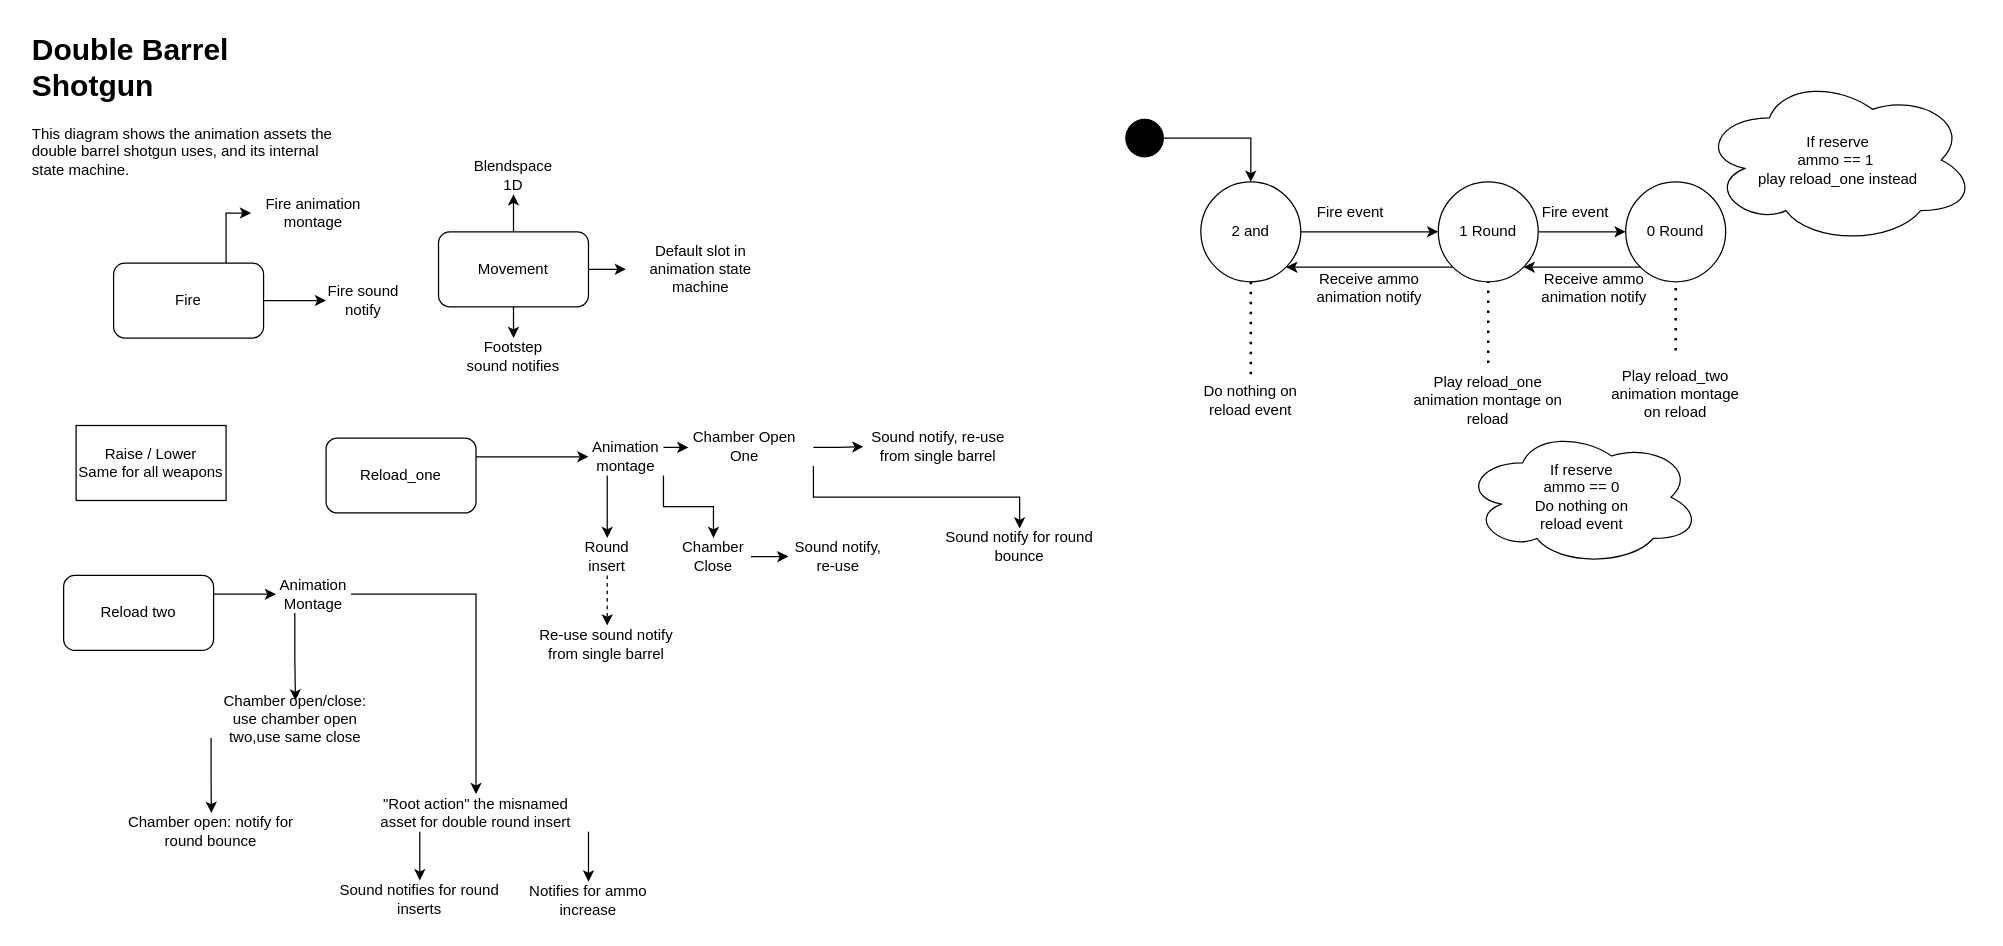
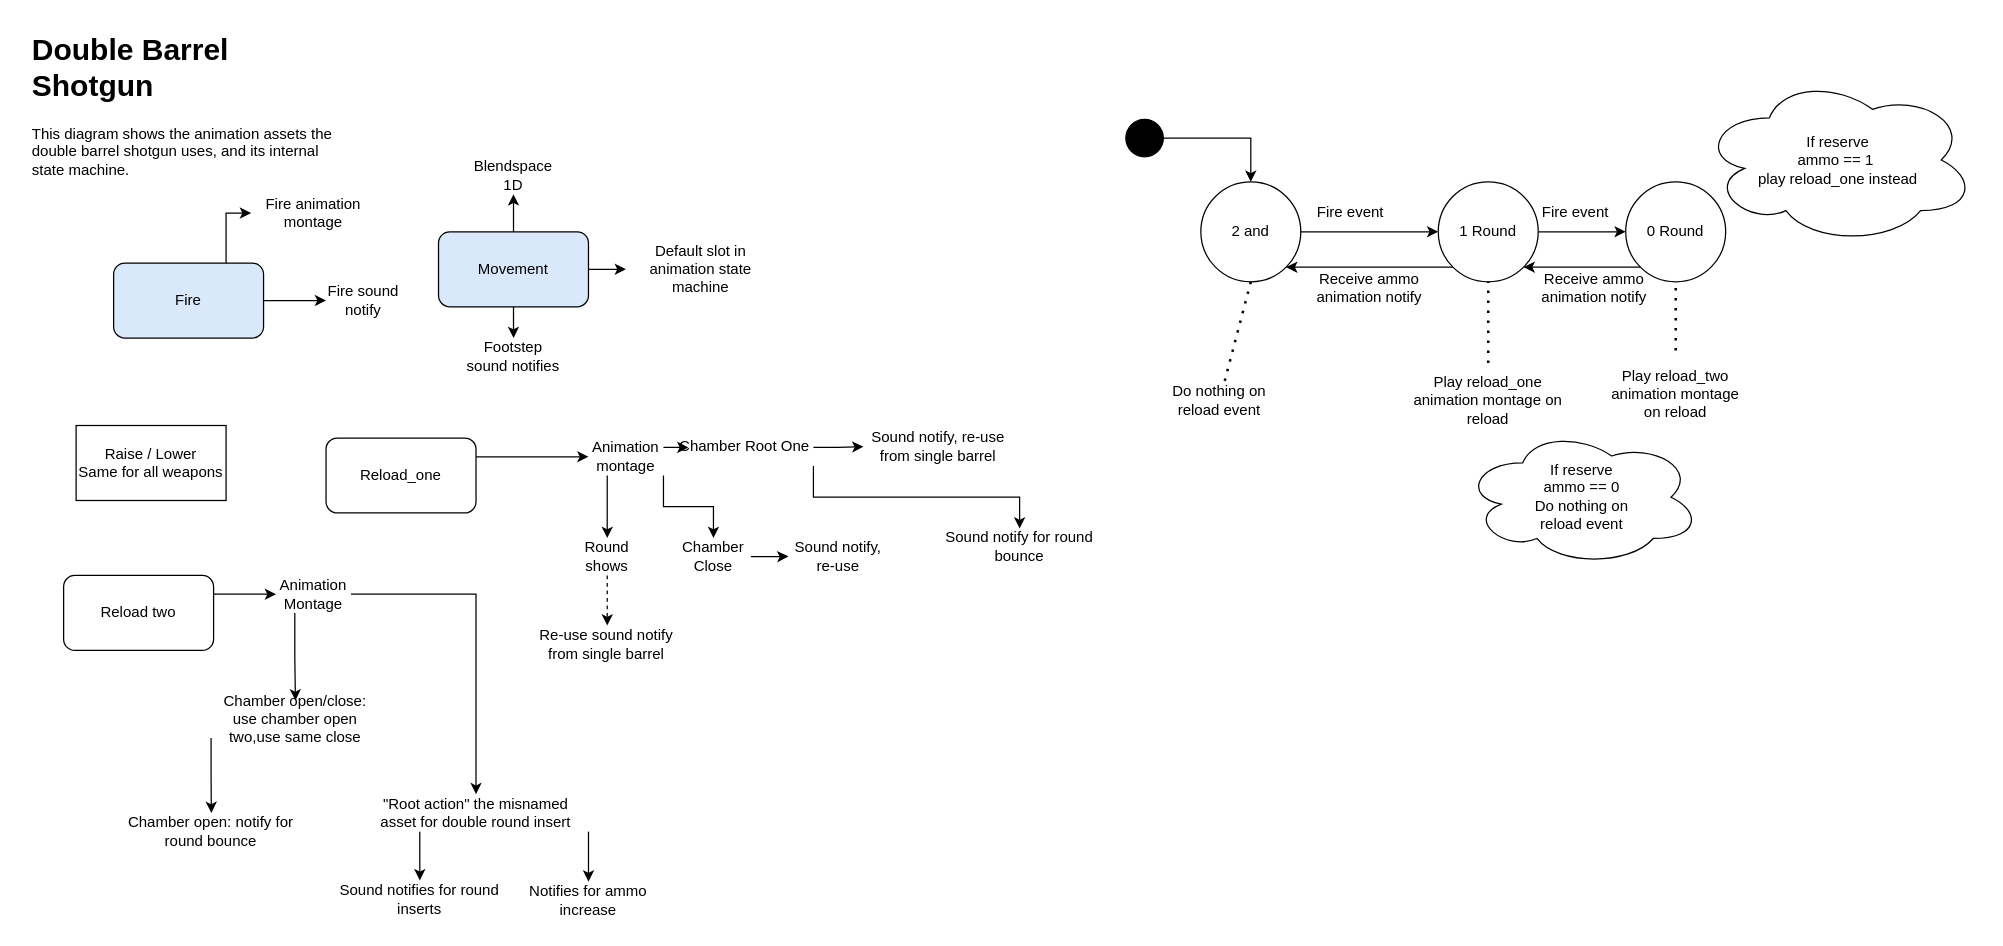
(513, 269) -> (513, 269)
(188, 301) -> (188, 301)
(1251, 401) -> (1219, 401)
(744, 447) -> (744, 447)
(607, 557) -> (607, 557)
